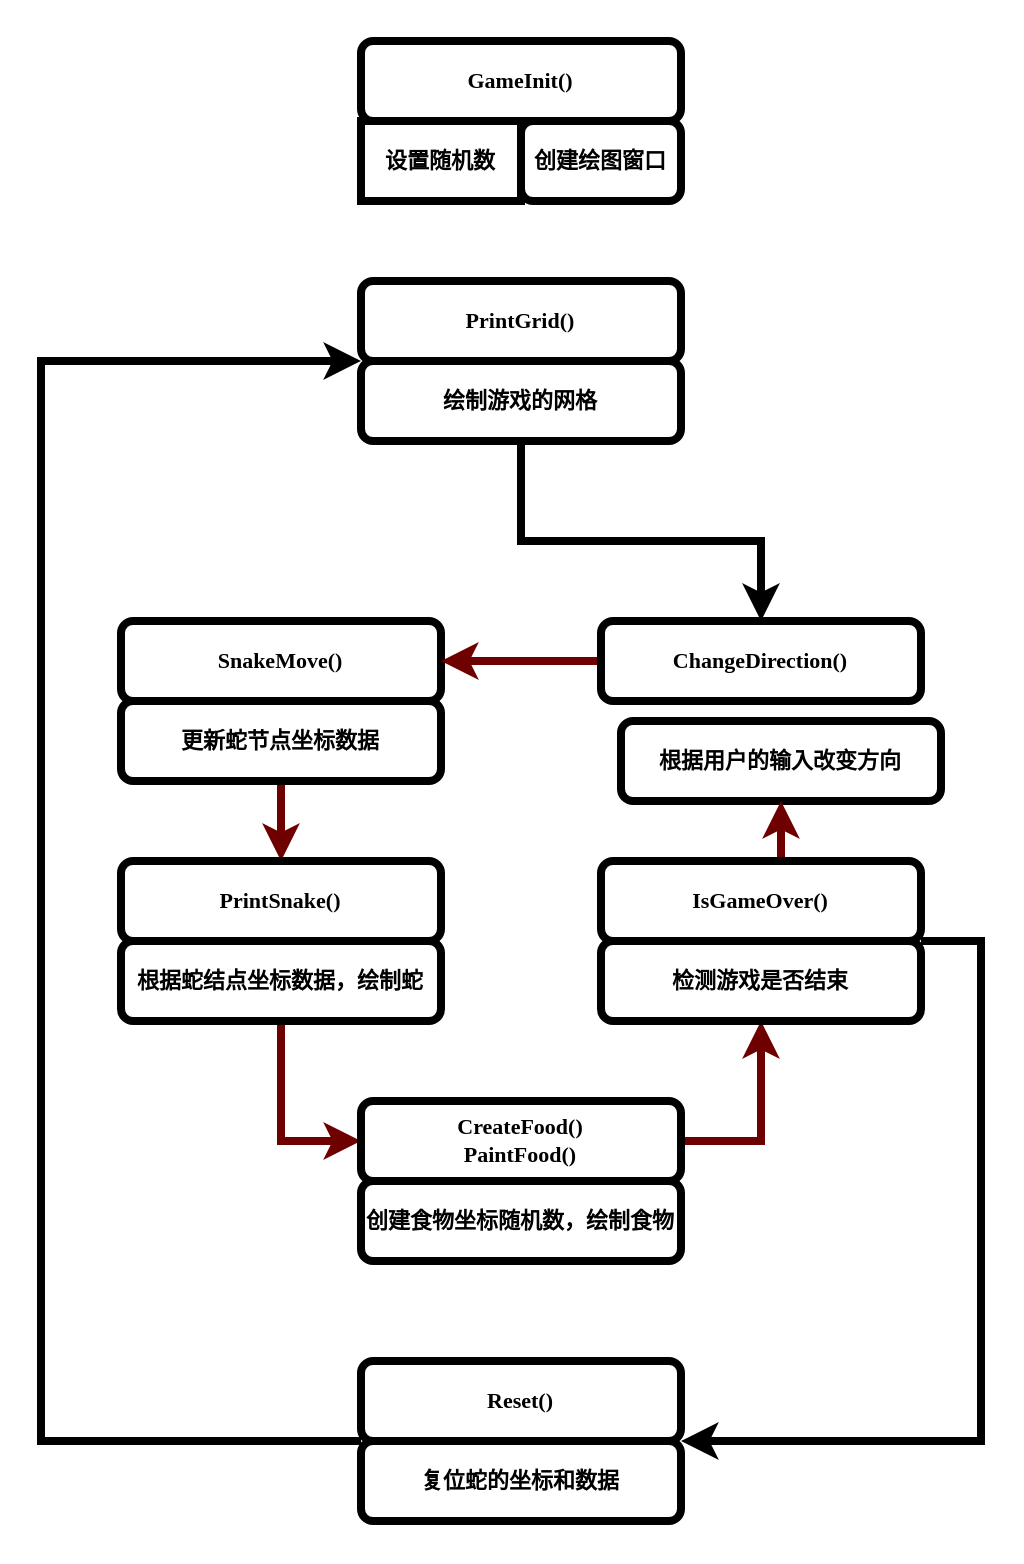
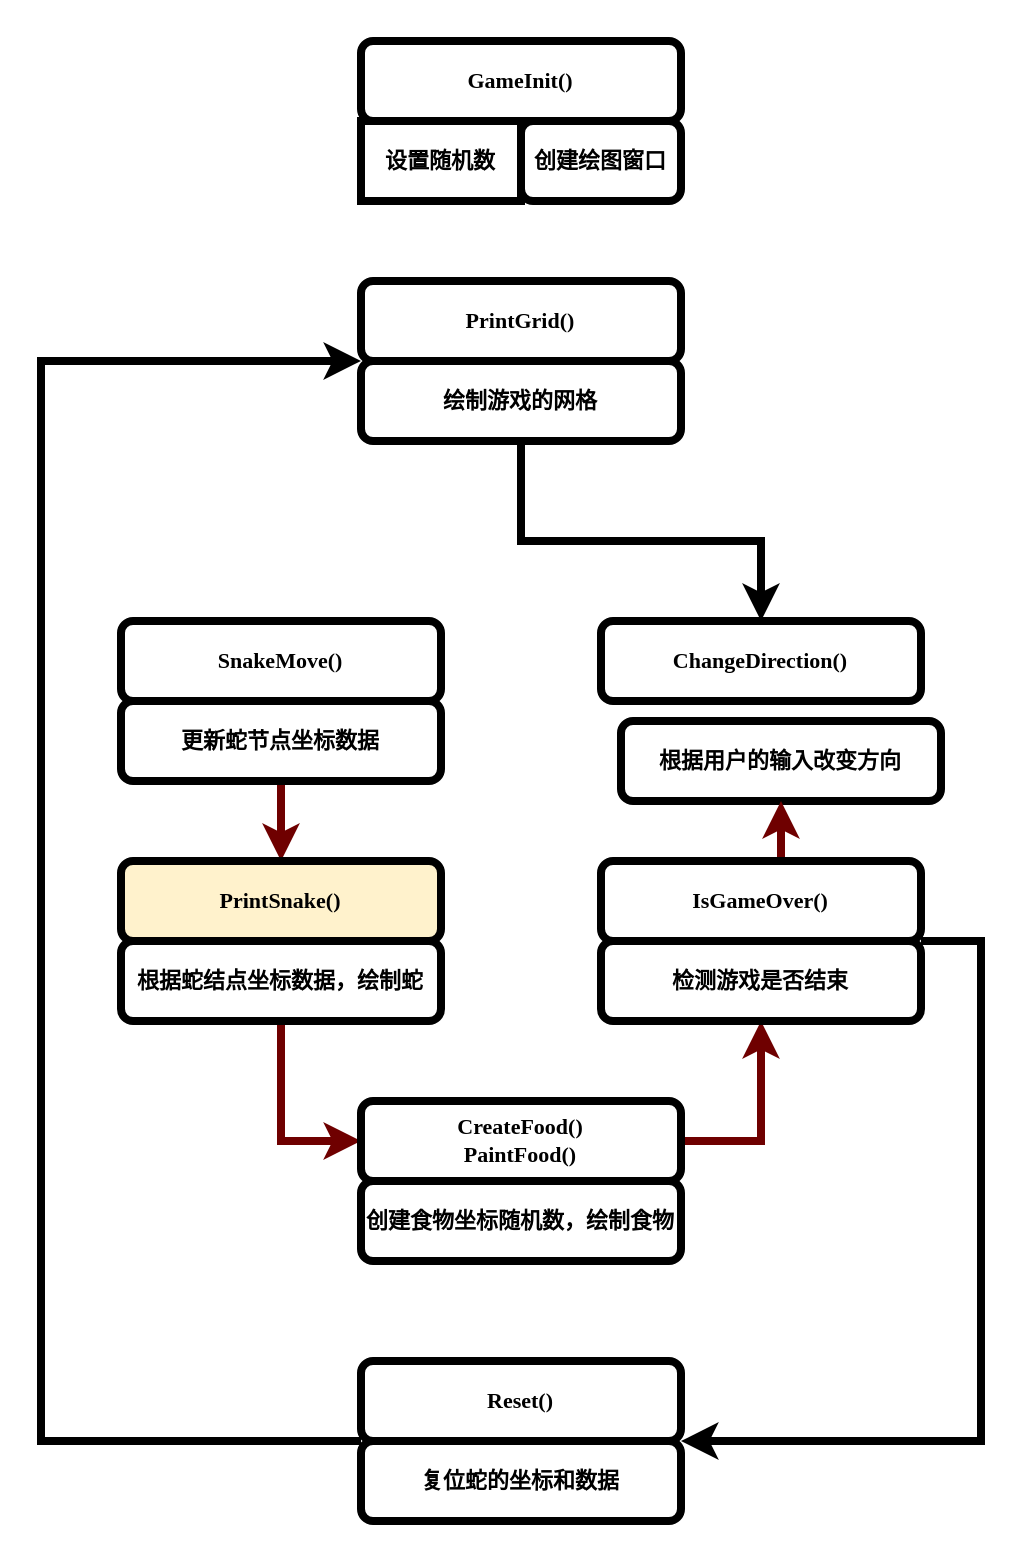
(532, 661) -> none
(281, 901) -> (281, 901)
